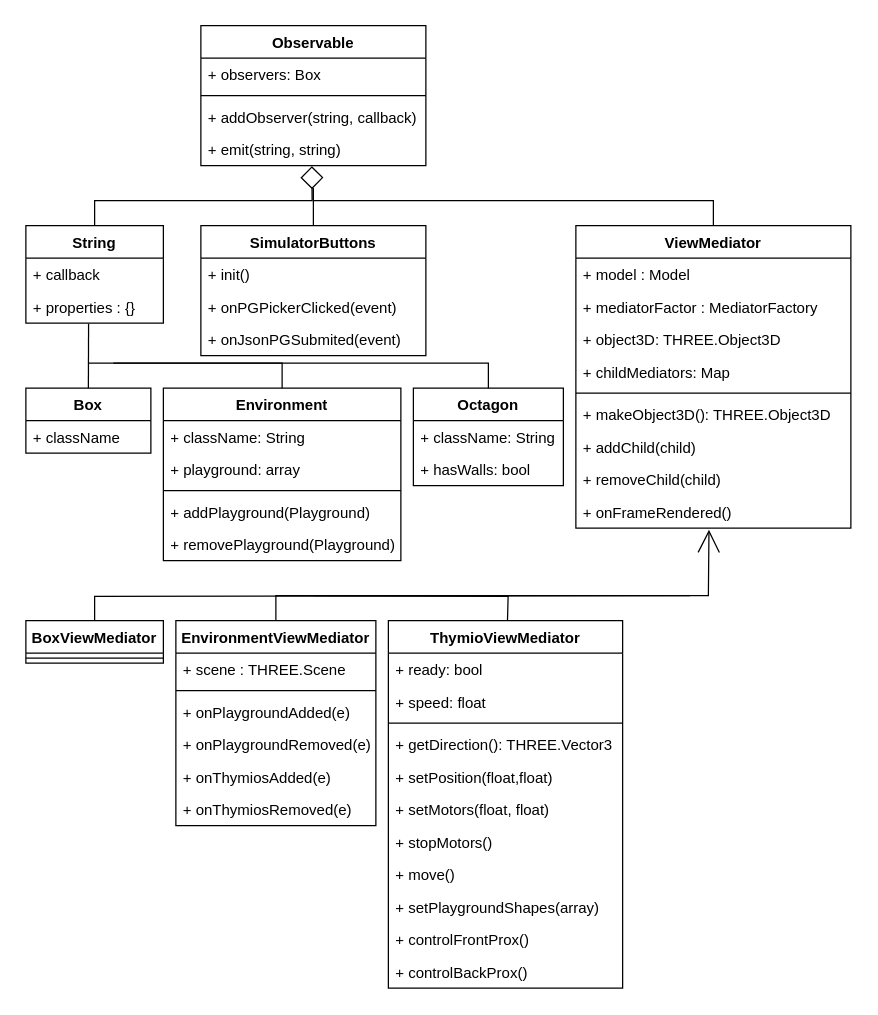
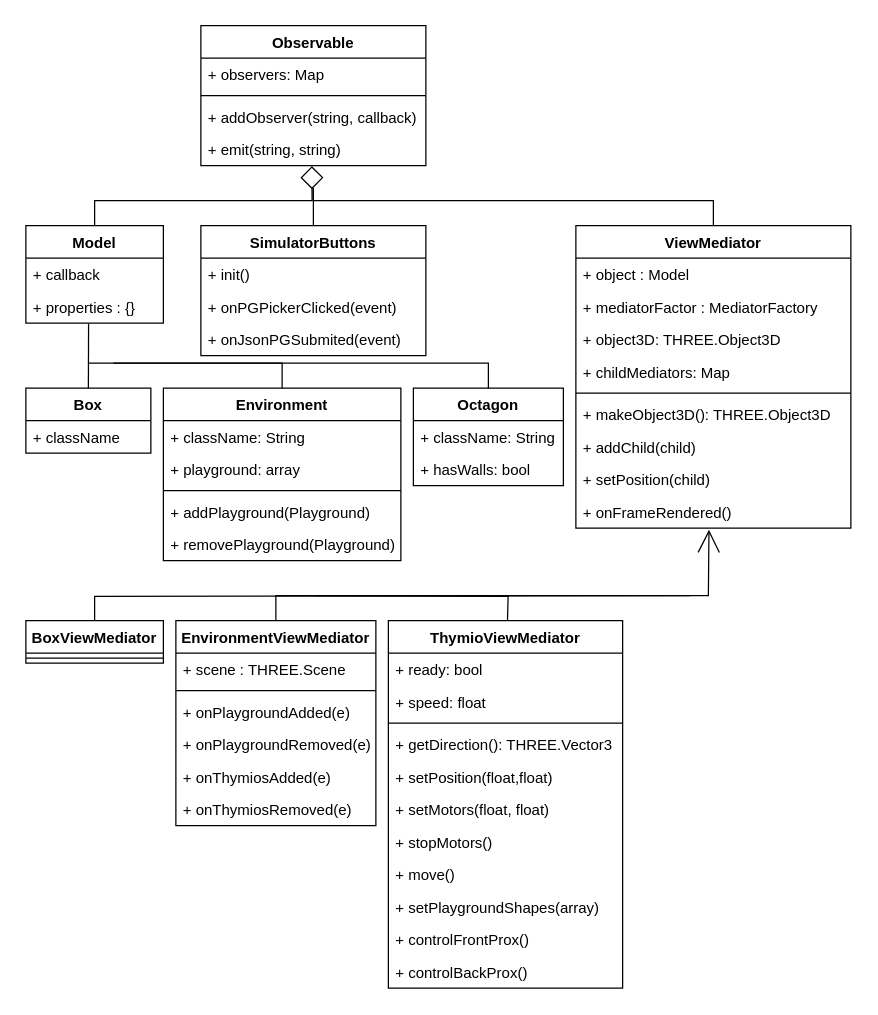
(269, 75) -> (269, 75)
(94, 243) -> (94, 243)
(634, 275) -> (640, 275)
(657, 480) -> (657, 480)
